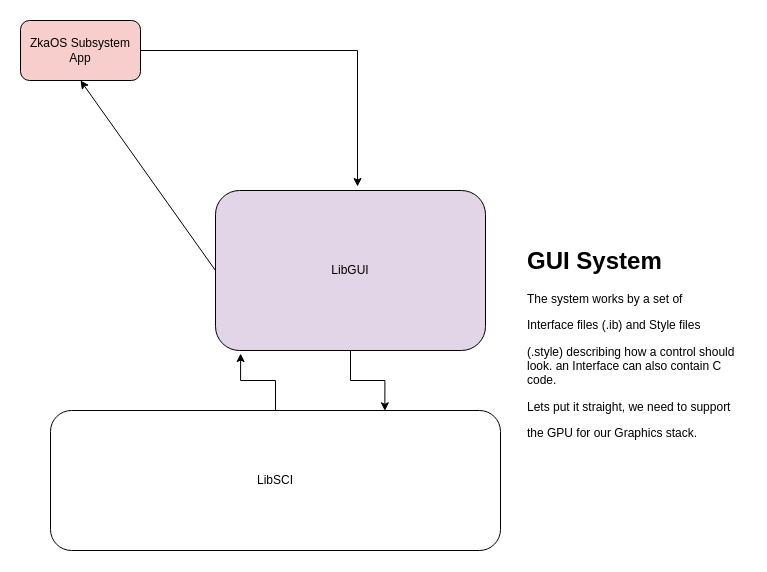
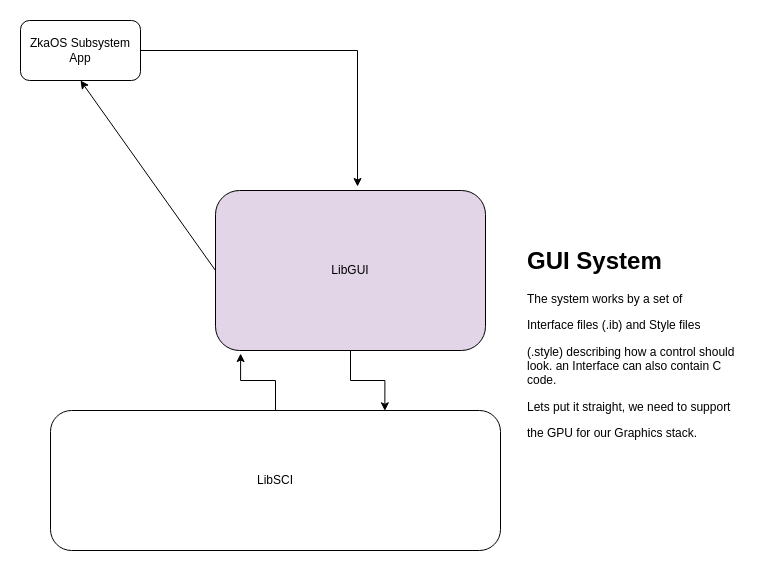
(81, 51) -> (81, 51)
